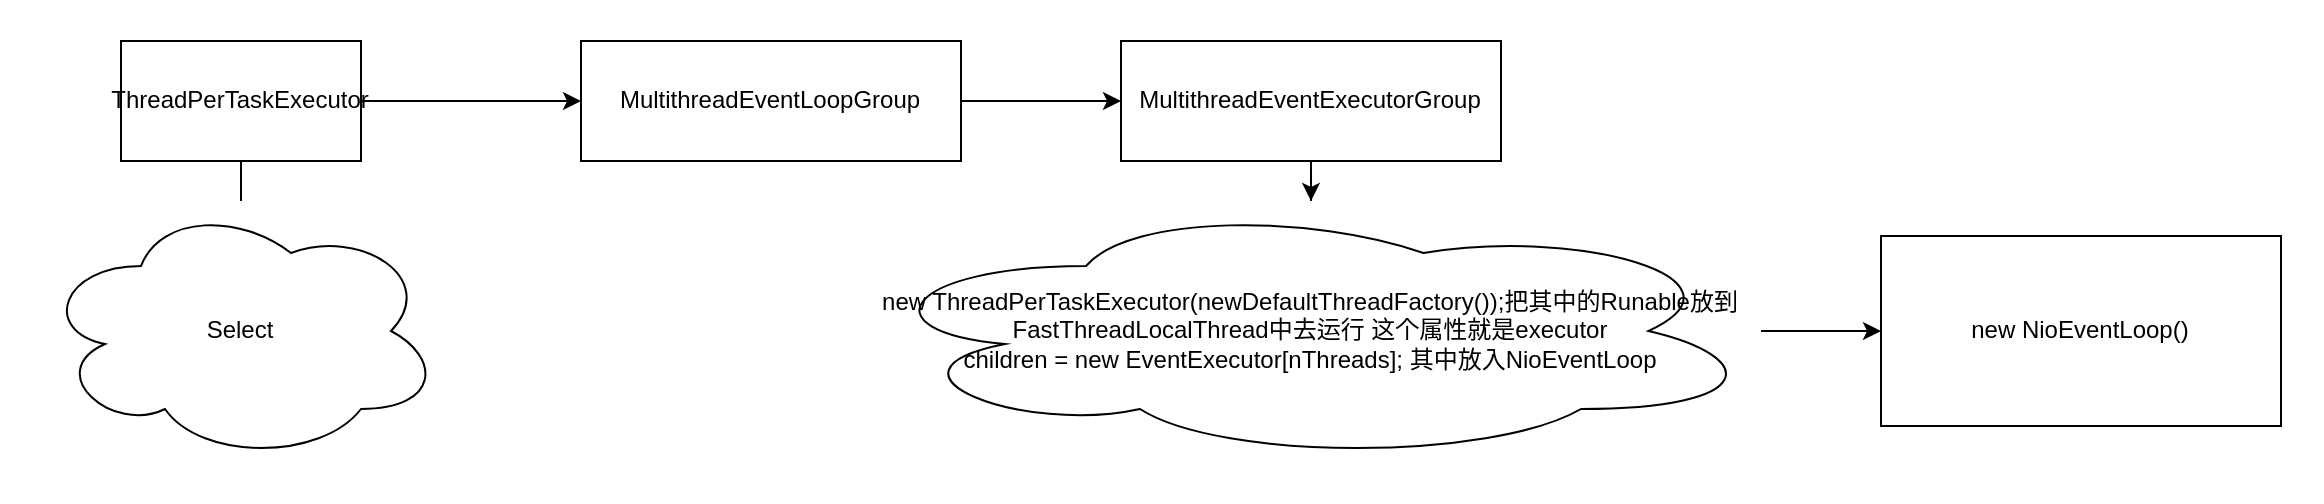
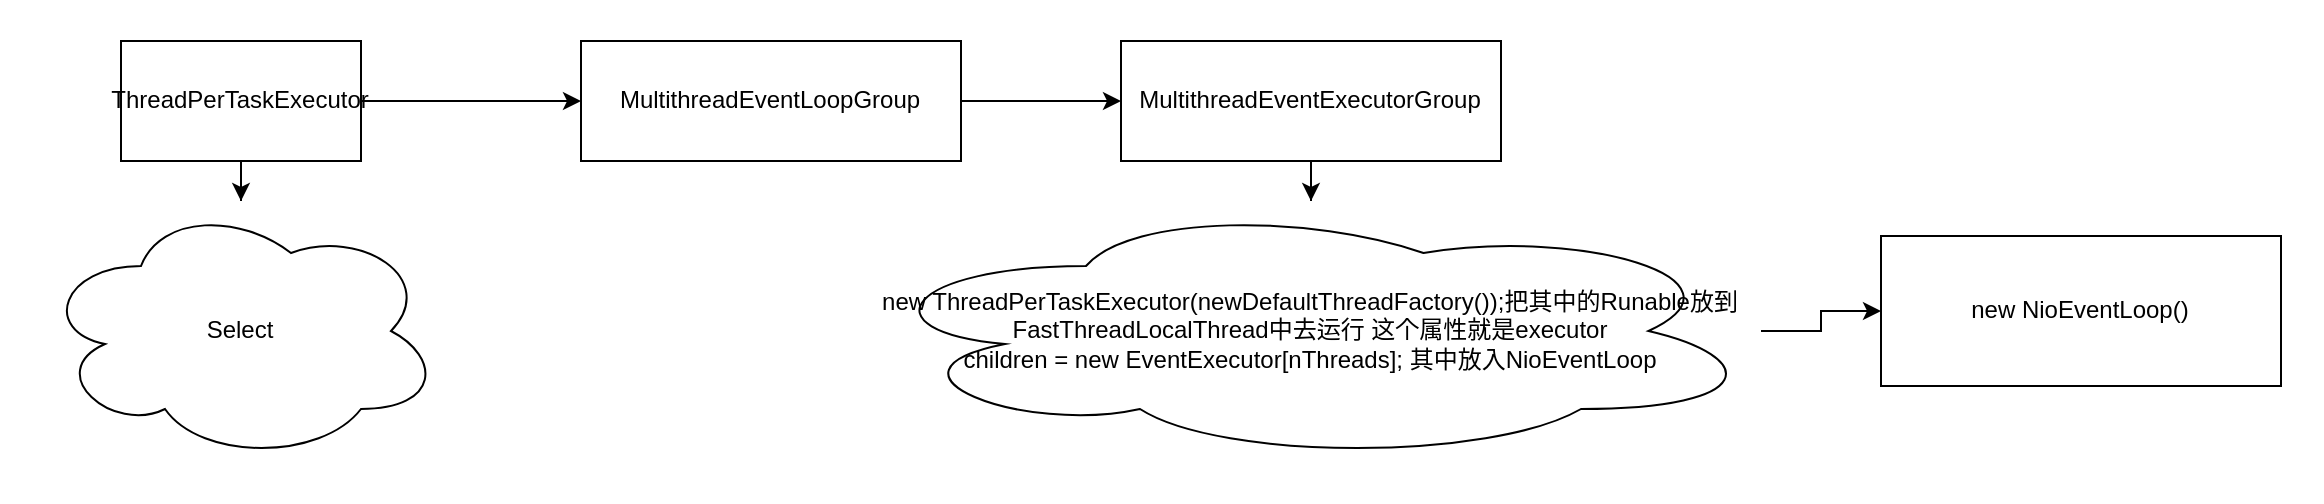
(241, 191) -> (241, 186)
(2081, 331) -> (2081, 311)
